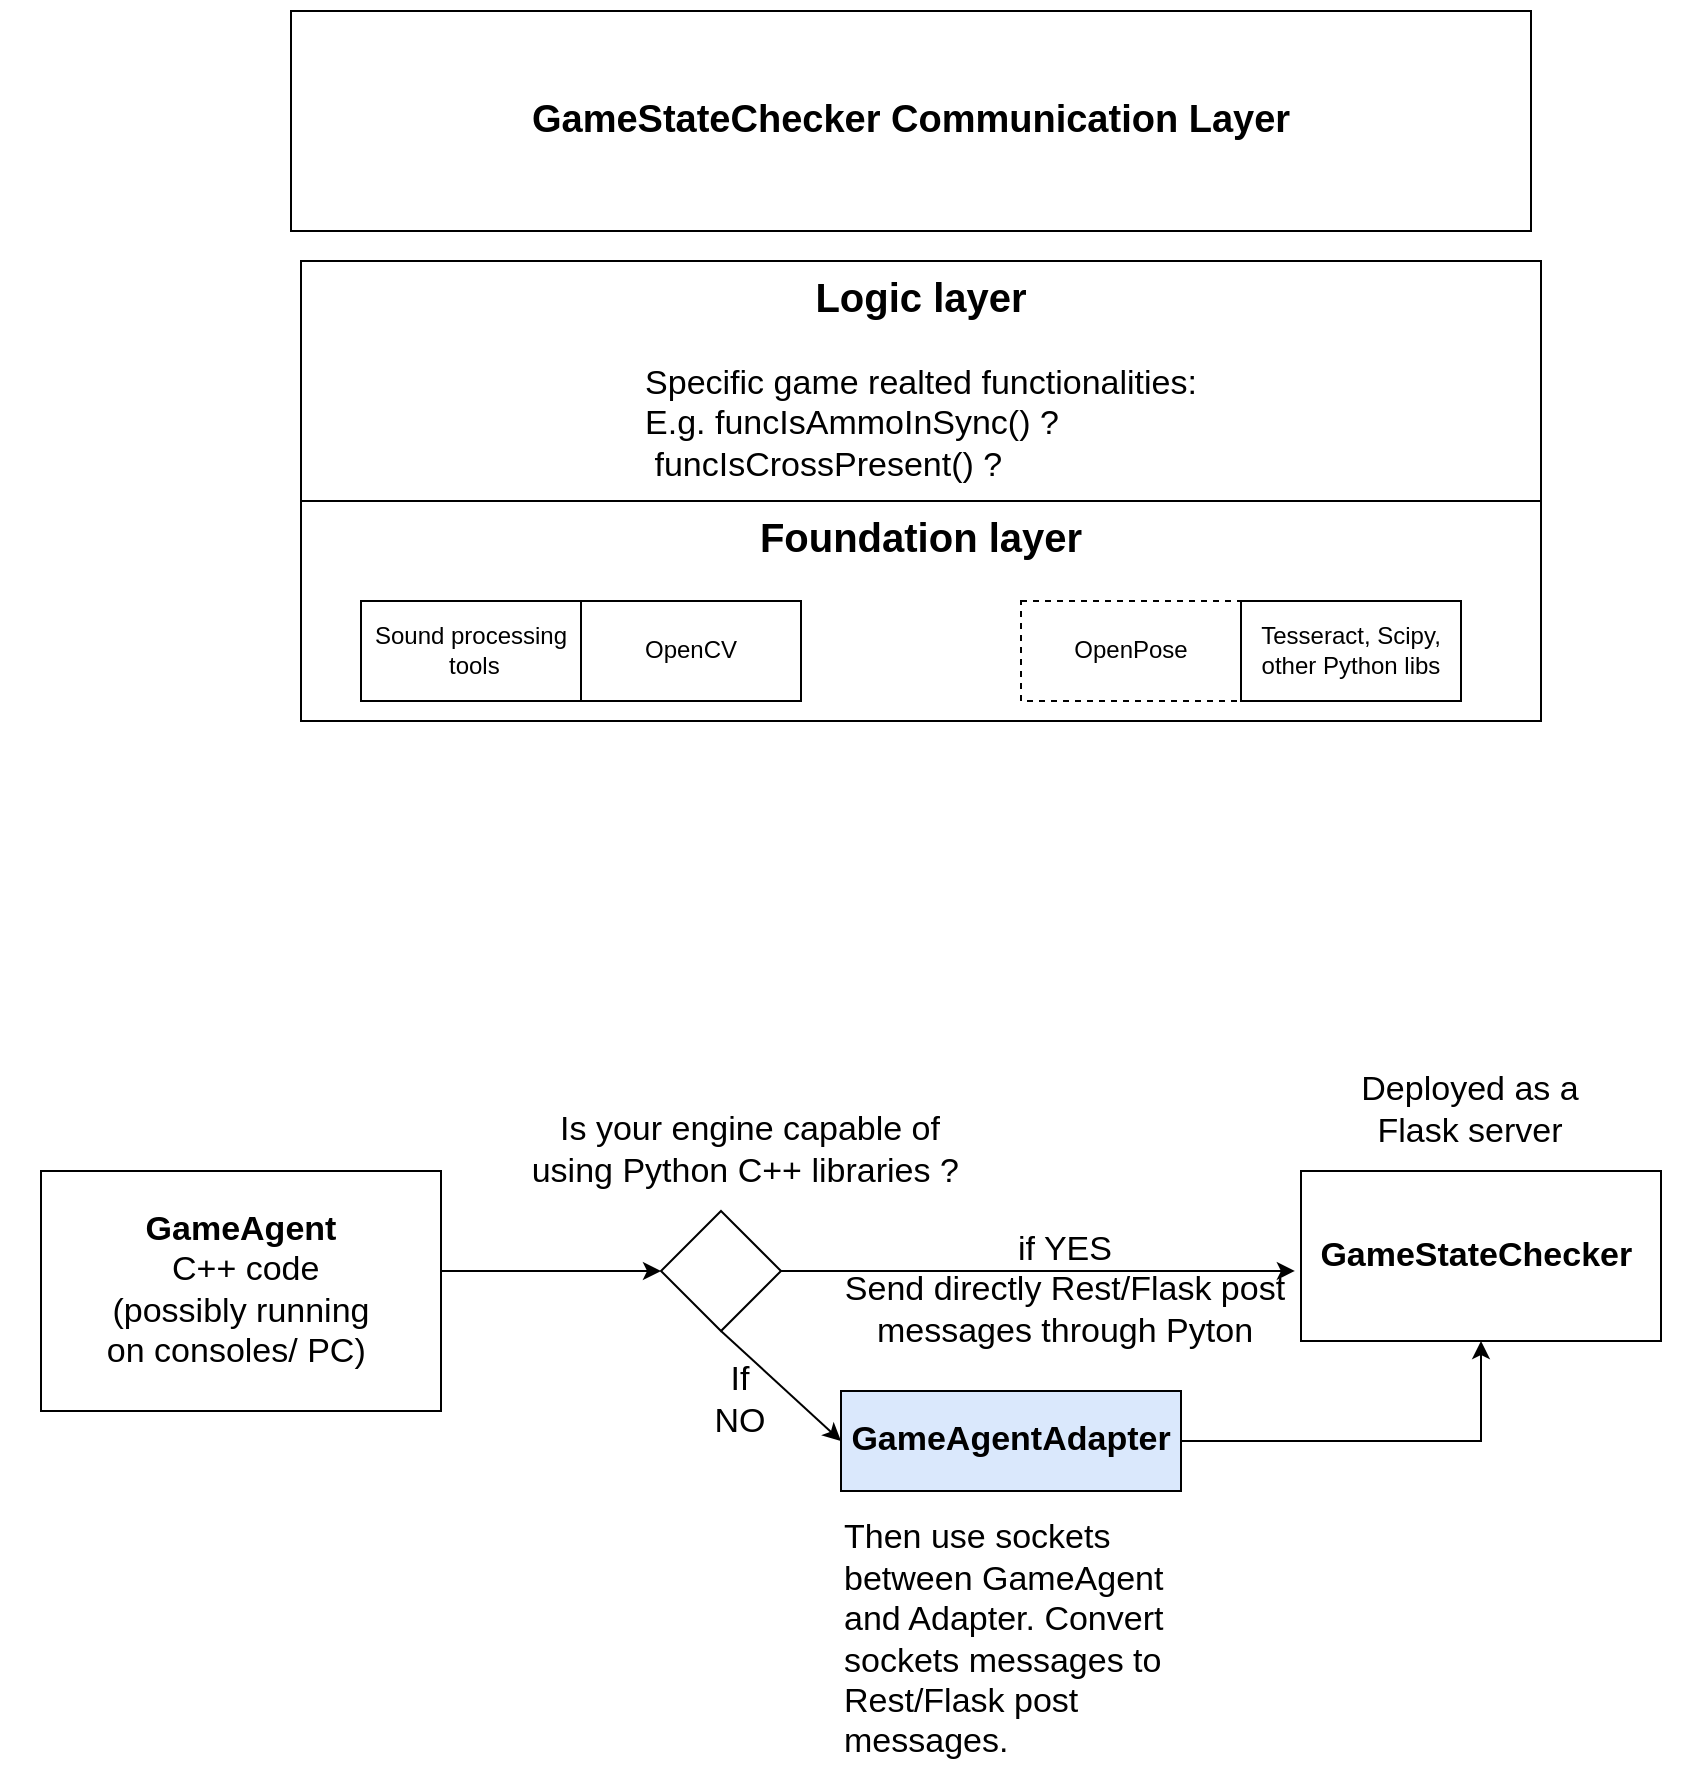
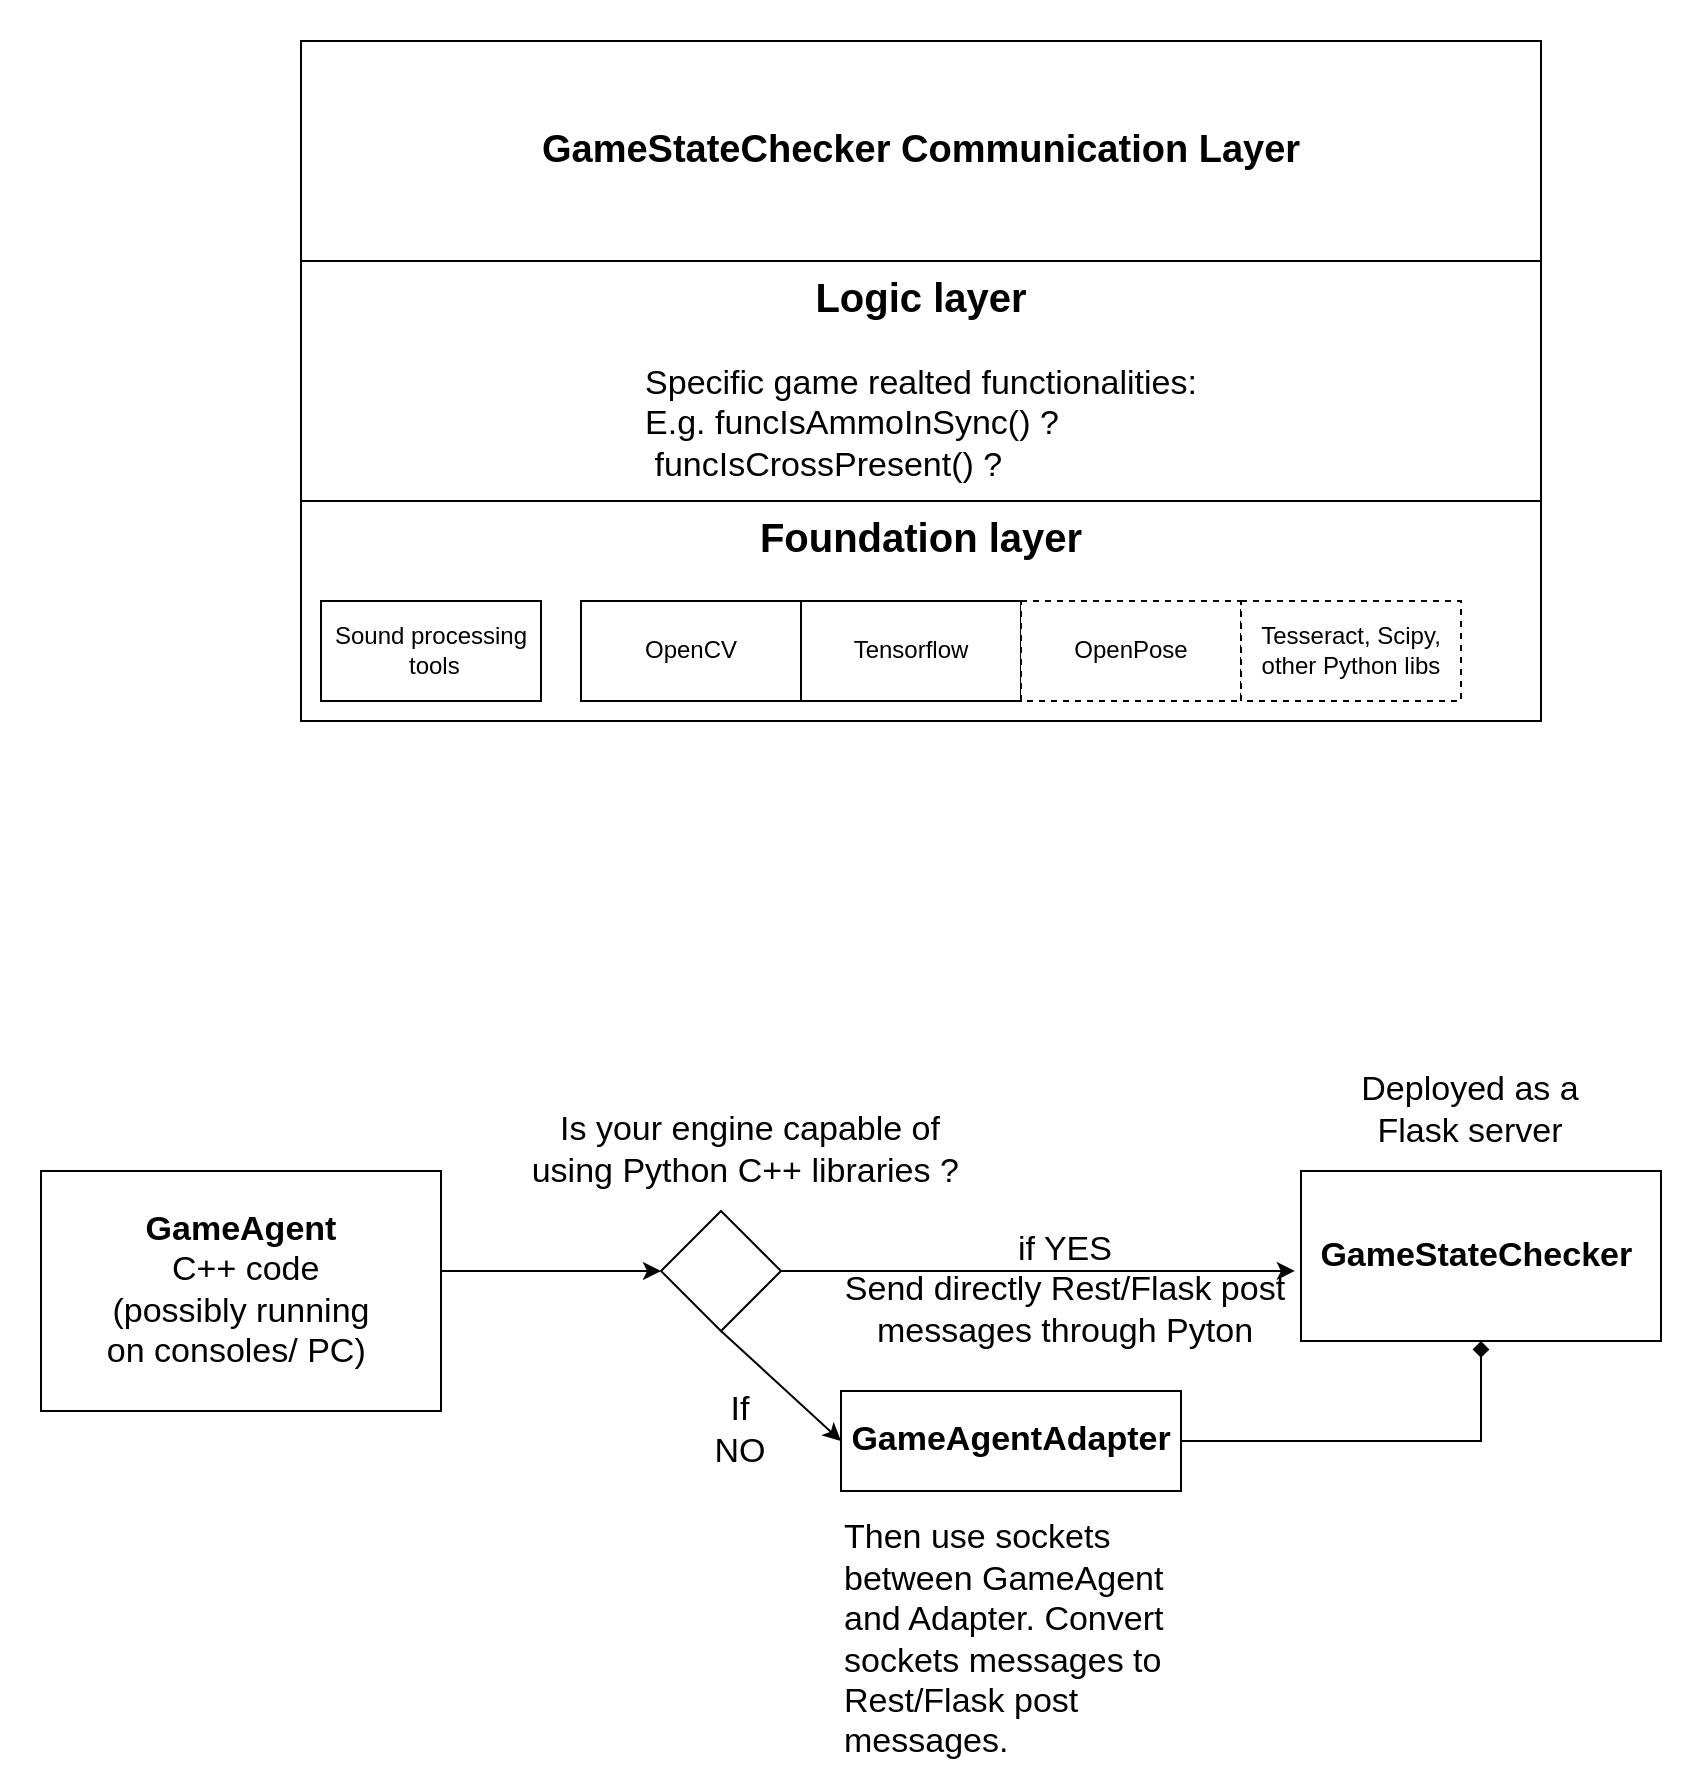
(911, 121) -> (921, 151)
(471, 651) -> (431, 651)
none -> (911, 651)
(1351, 651) -> (1351, 651)
(1481, 1356) -> (1481, 1357)
(741, 1401) -> (741, 1431)
(1011, 1441) -> (1011, 1441)
